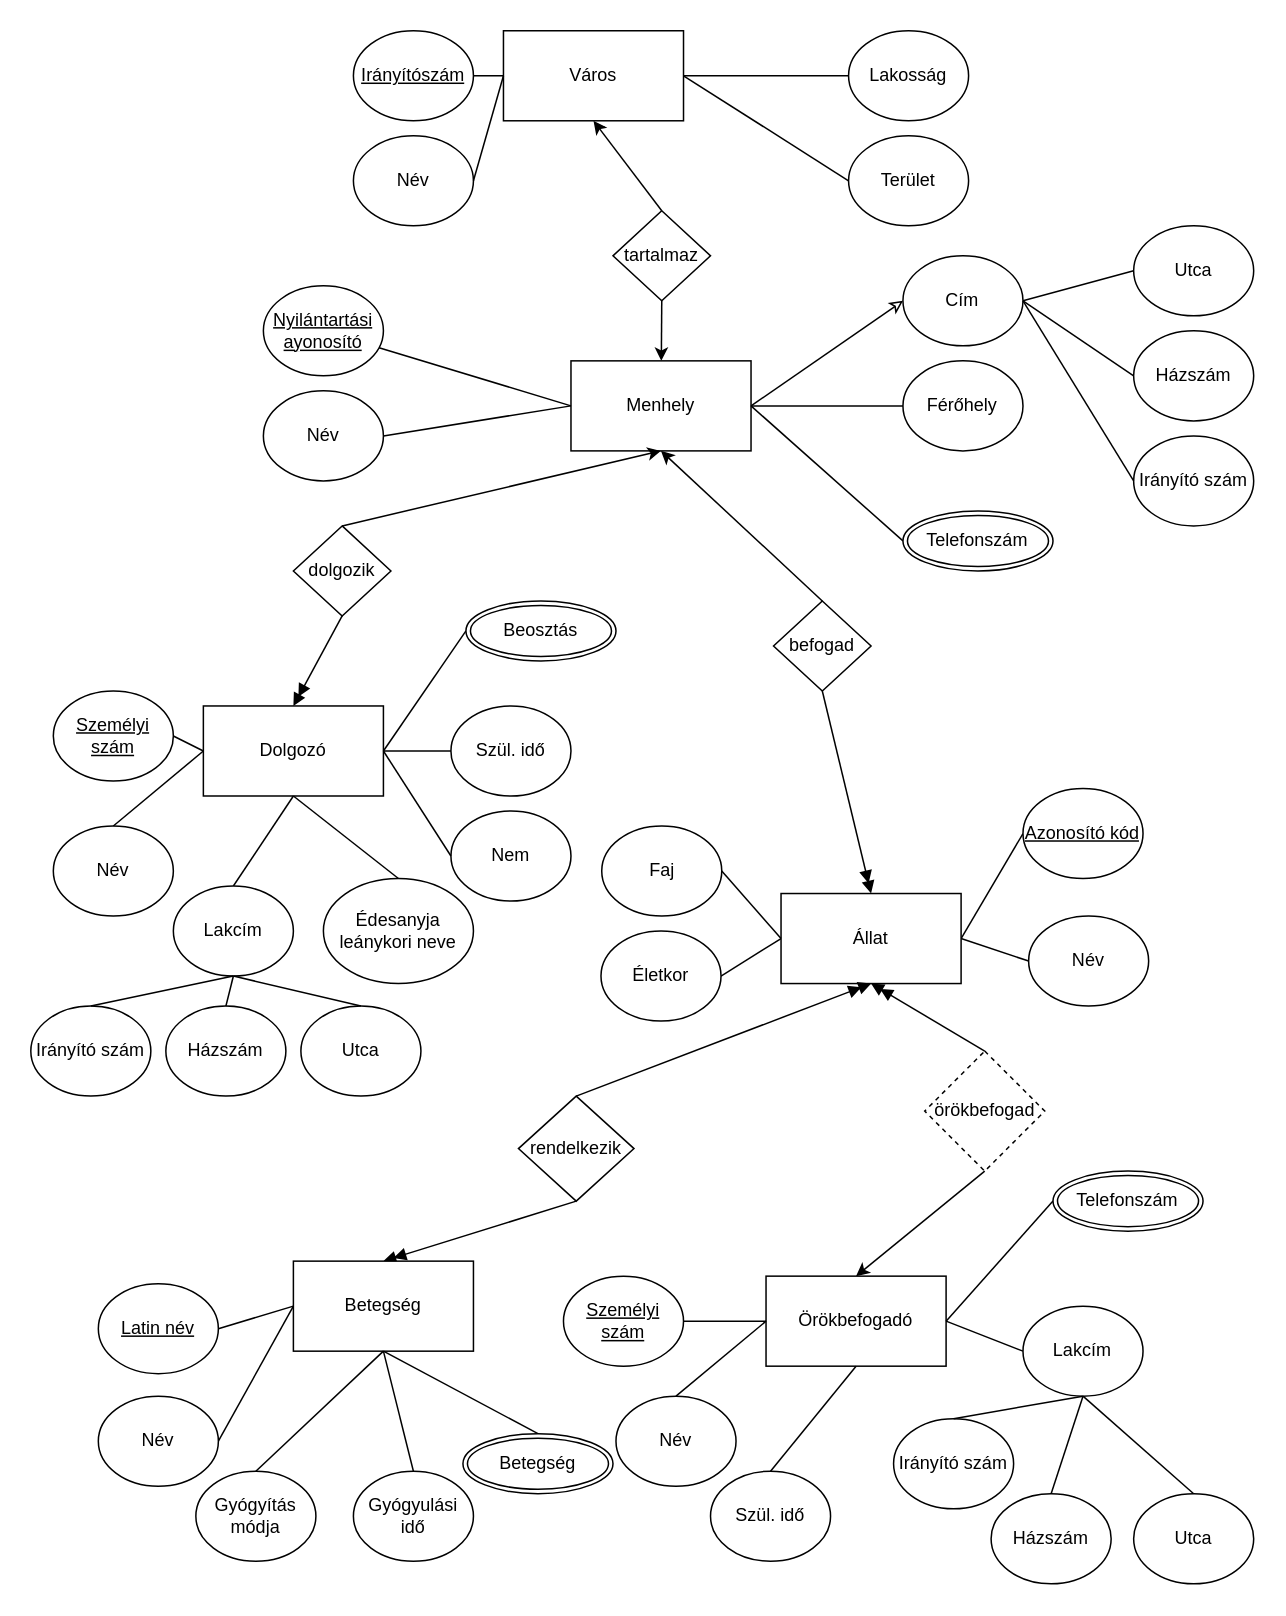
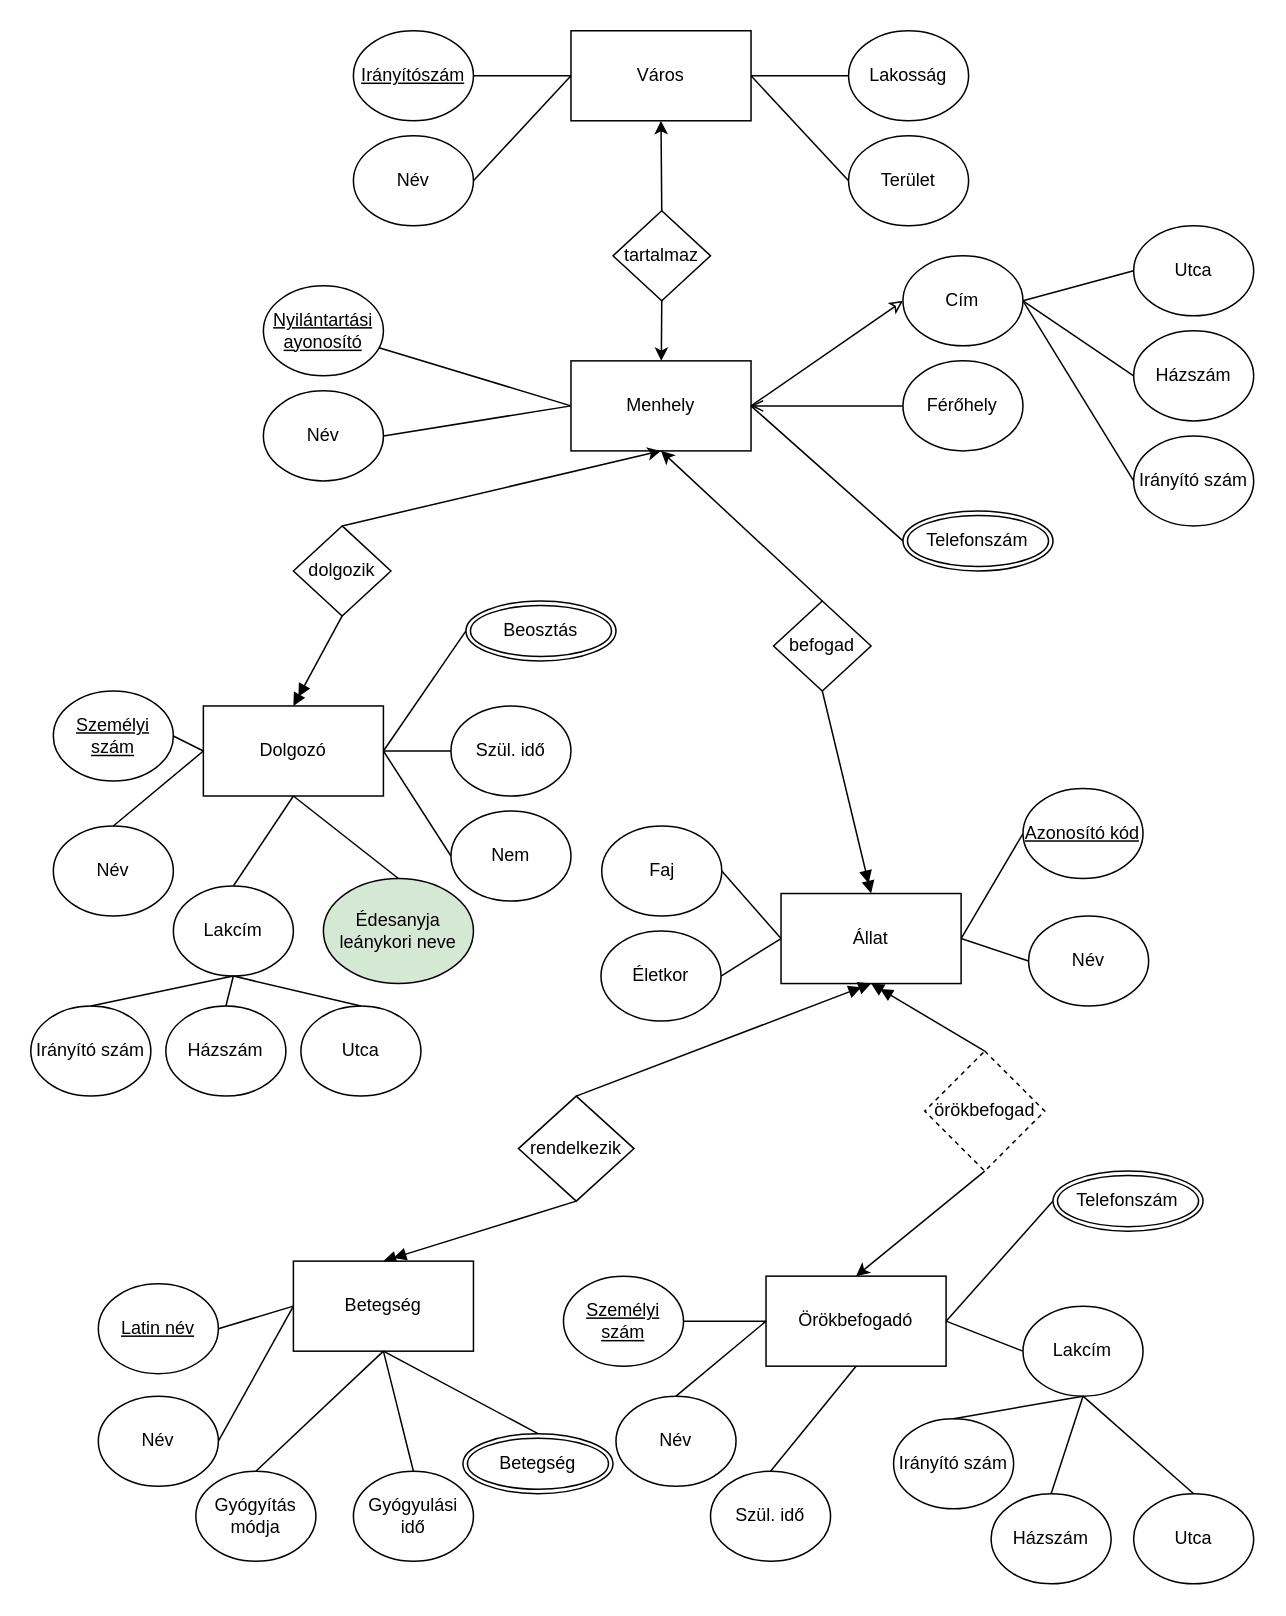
(593, 76) -> (661, 76)
(758, 406) -> (758, 406)
(398, 931) -> (398, 931)
